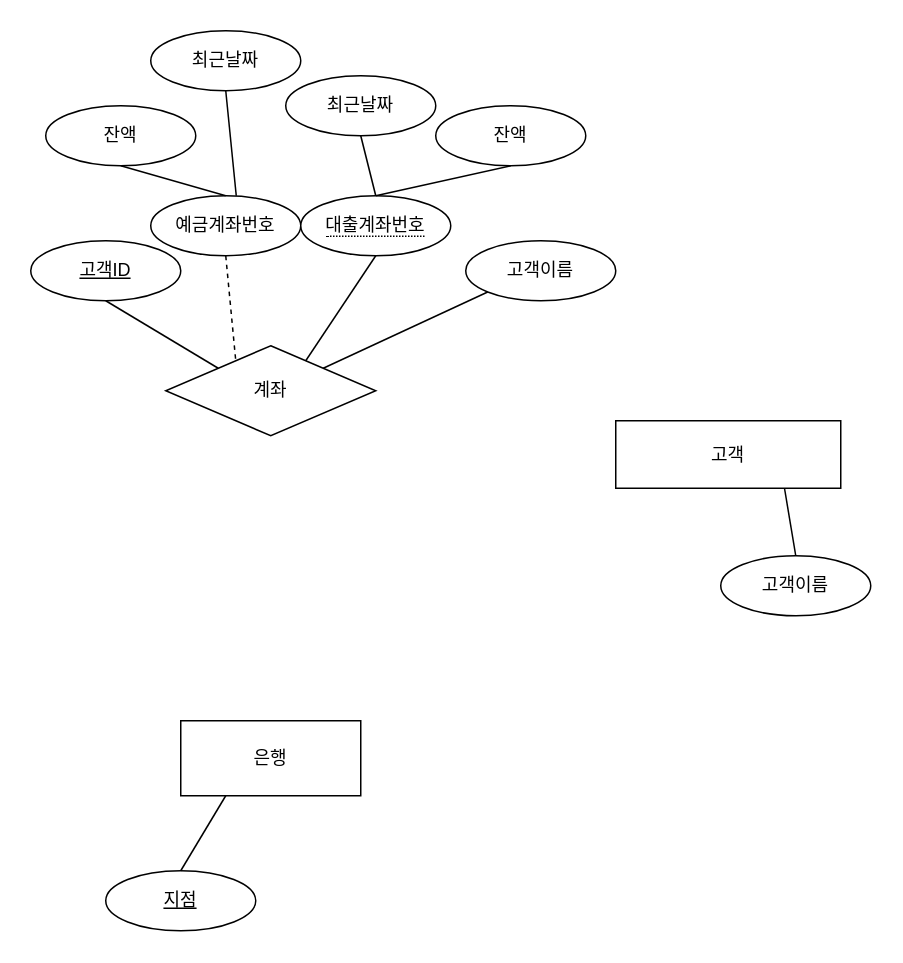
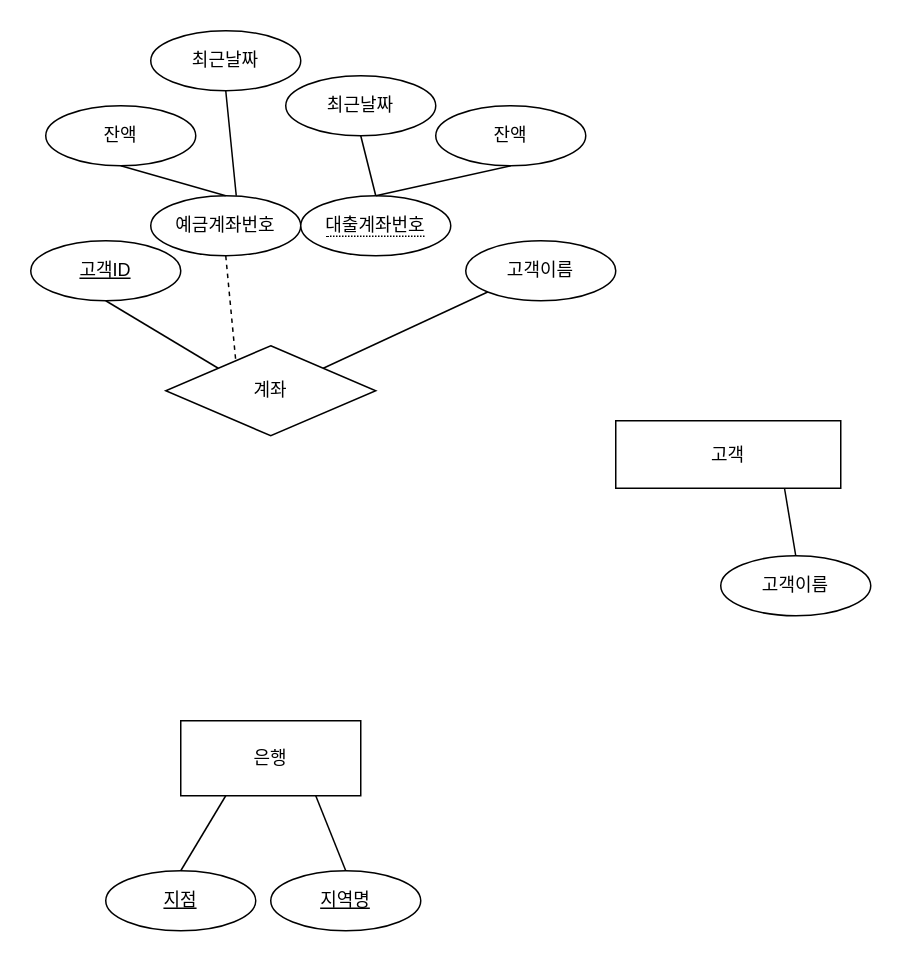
(341, 308) -> none
none -> (331, 833)
none -> (346, 901)
